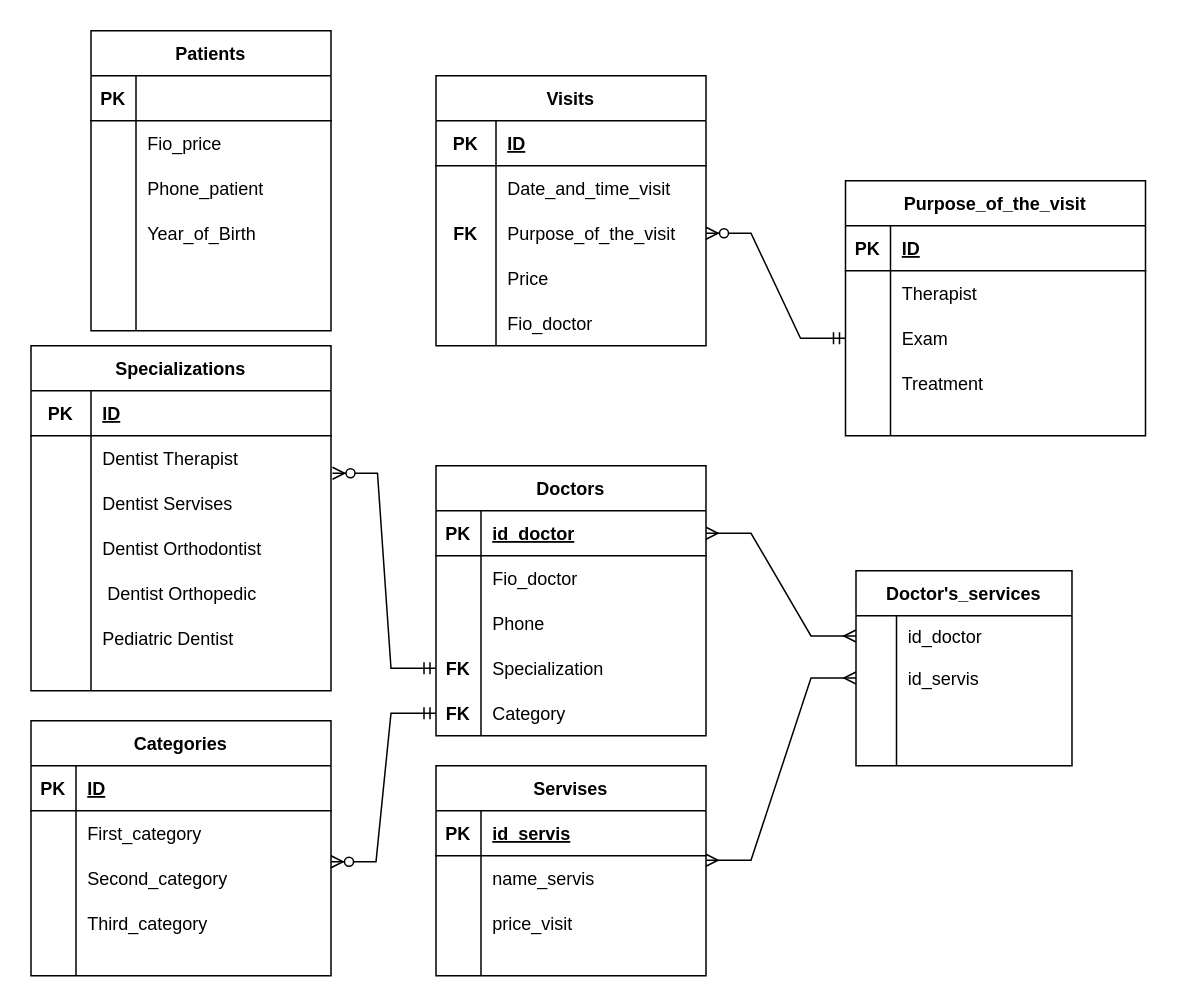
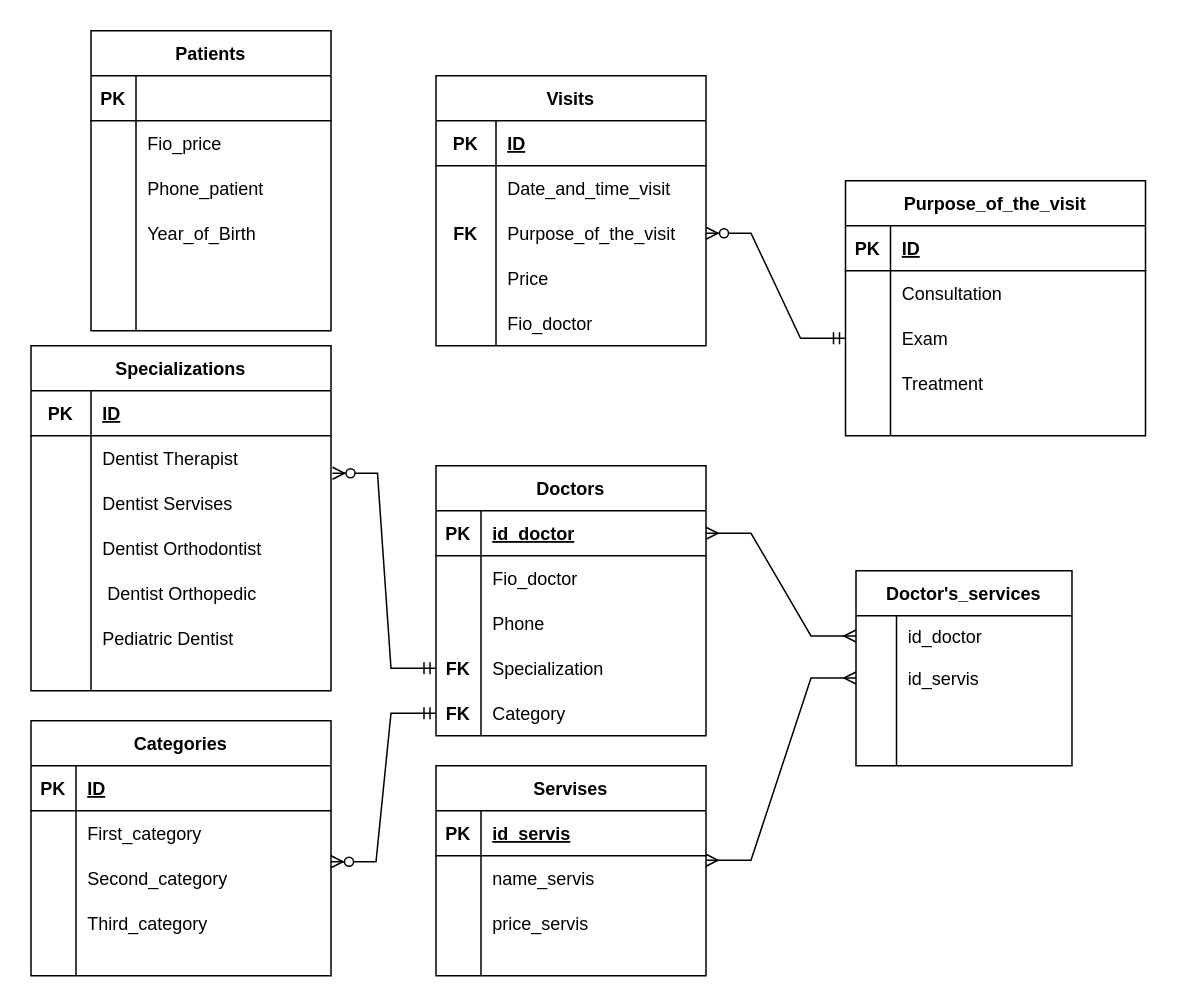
(945, 294) -> (957, 294)
(540, 924) -> (548, 924)
